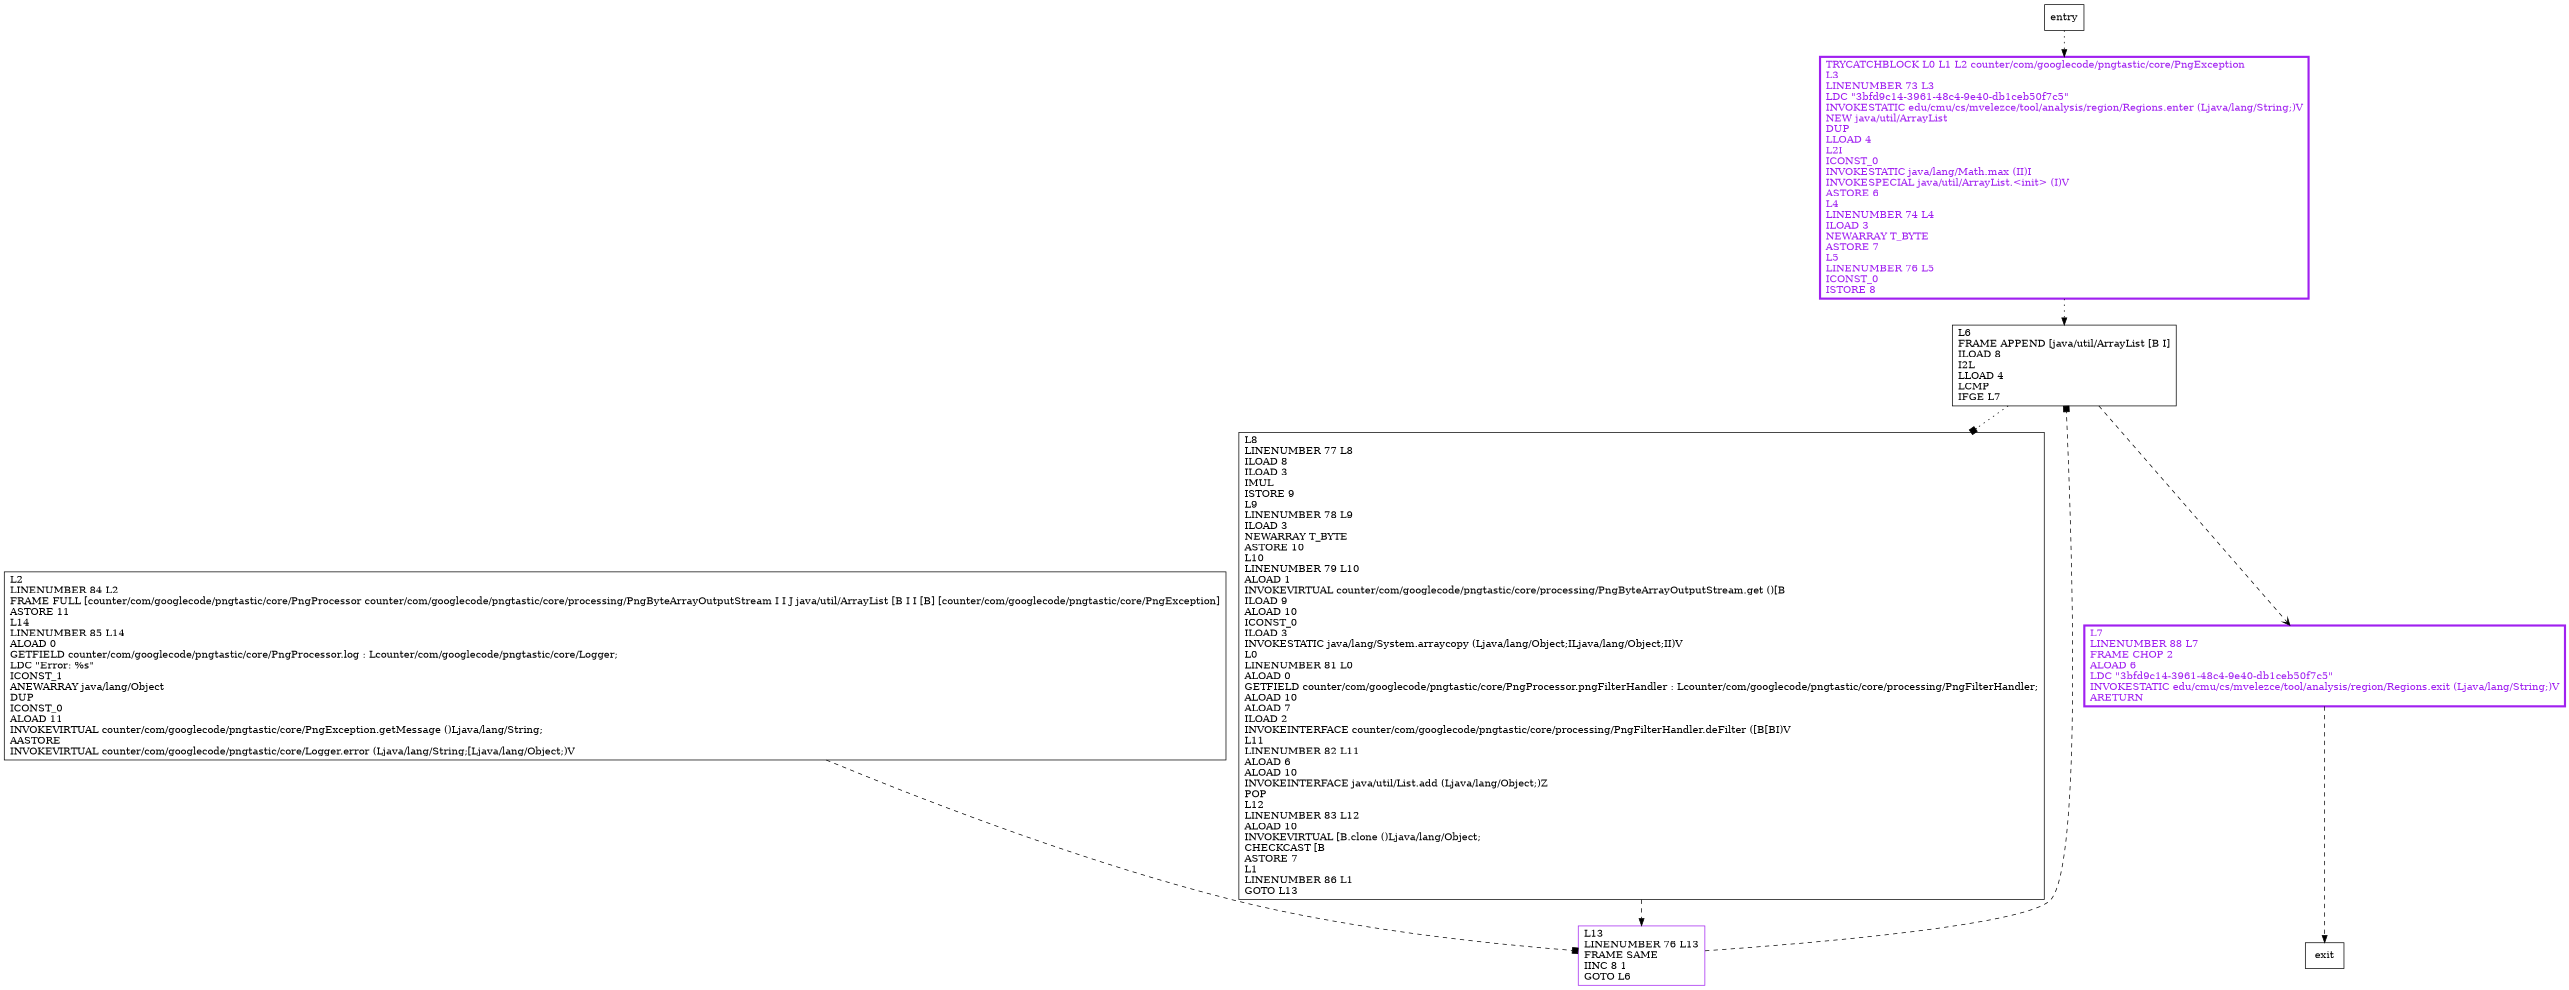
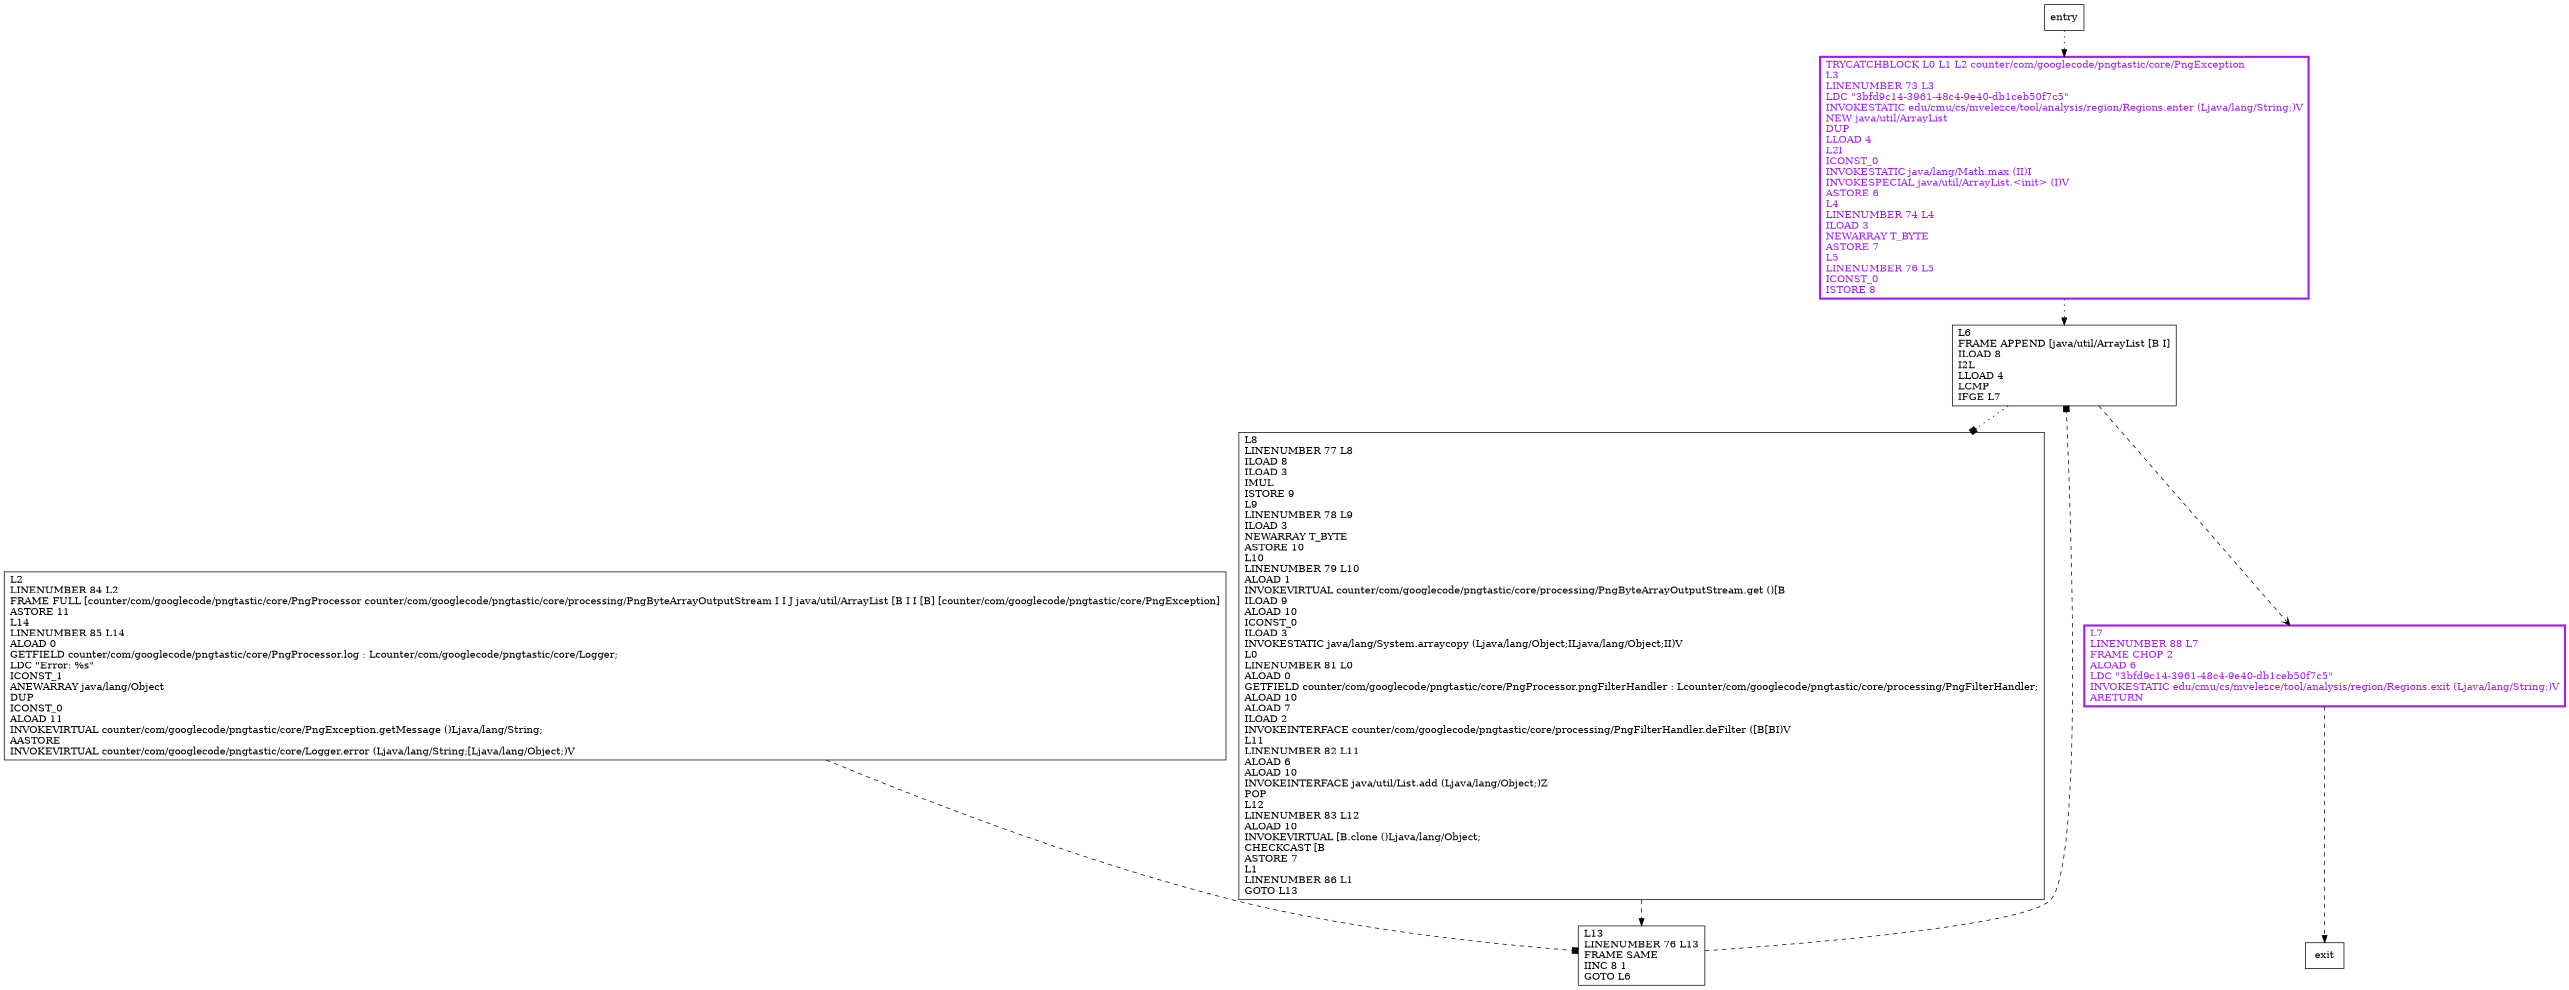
(1642, 956) -> (1642, 956)
